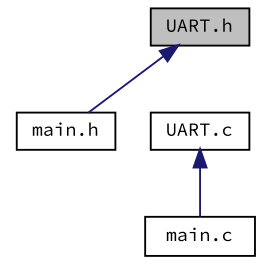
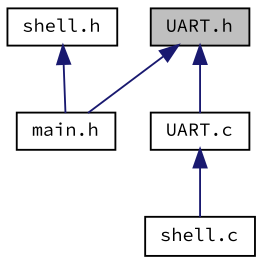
none -> (62, 27)
none -> (200, 89)
(200, 236) -> (200, 236)
